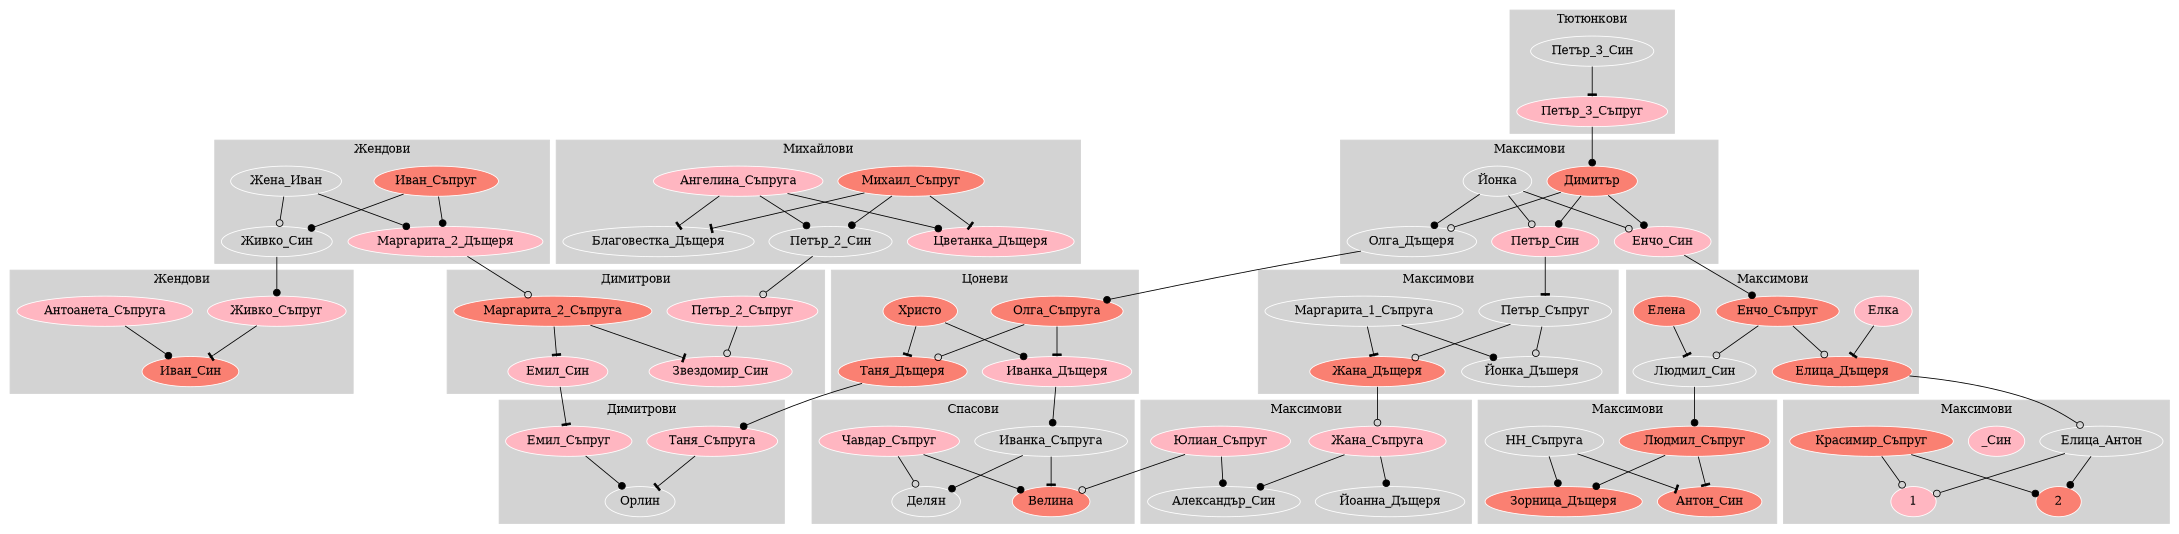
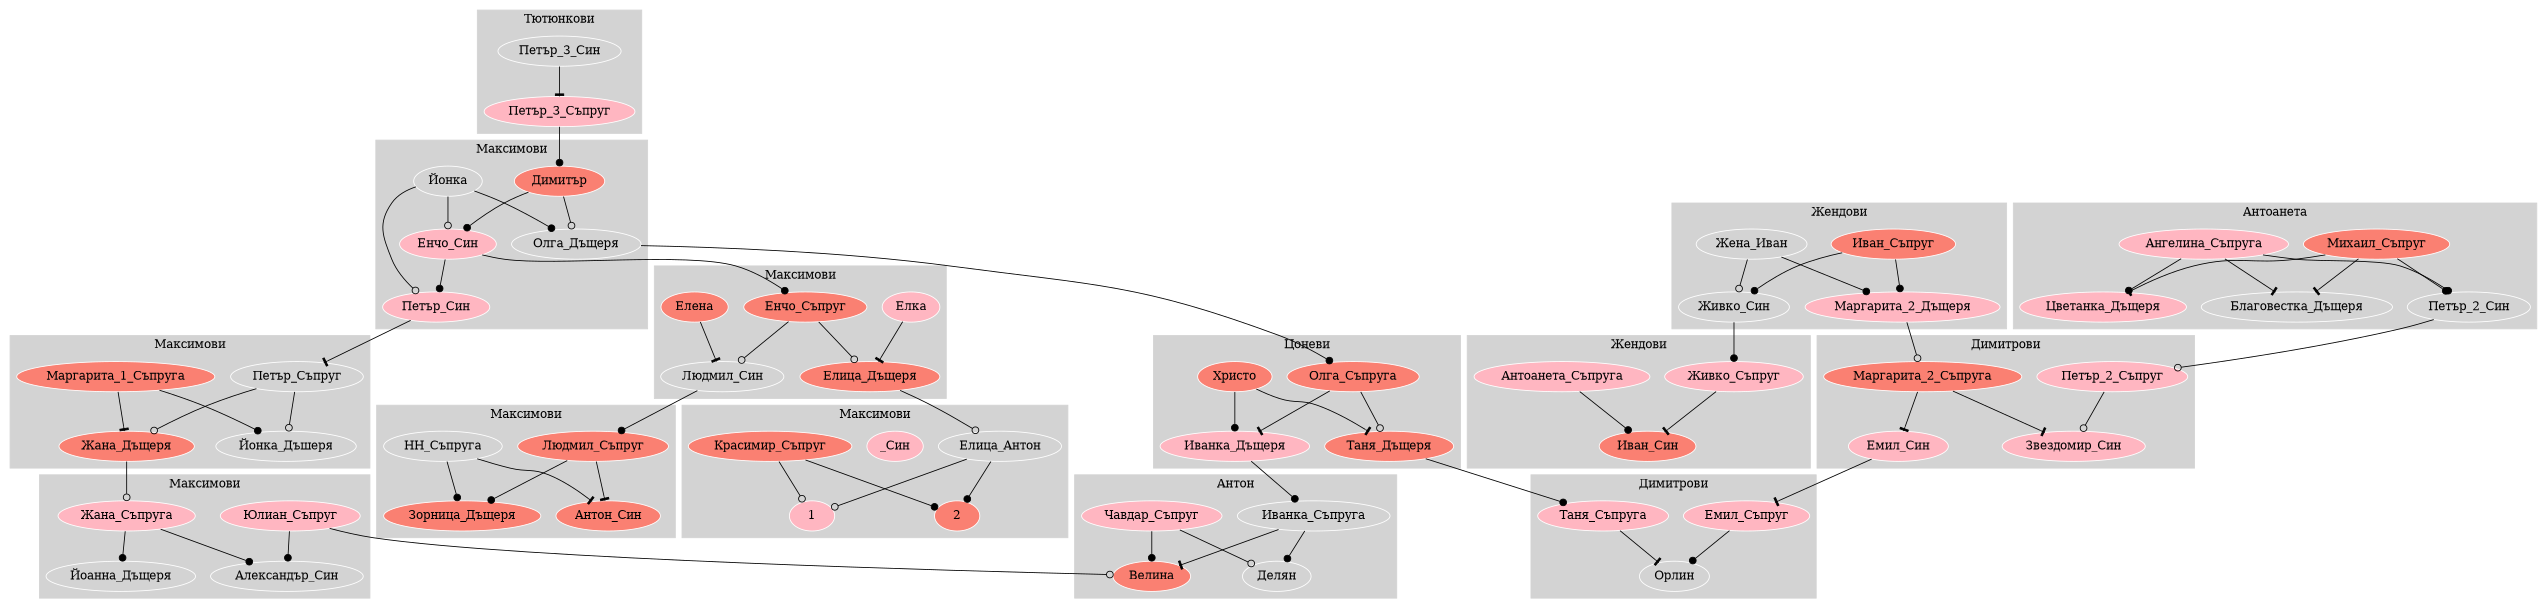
(818, 150) -> (2275, 213)
(1567, 213) -> (443, 272)
(1364, 311) -> (116, 377)
(973, 410) -> (1236, 484)
